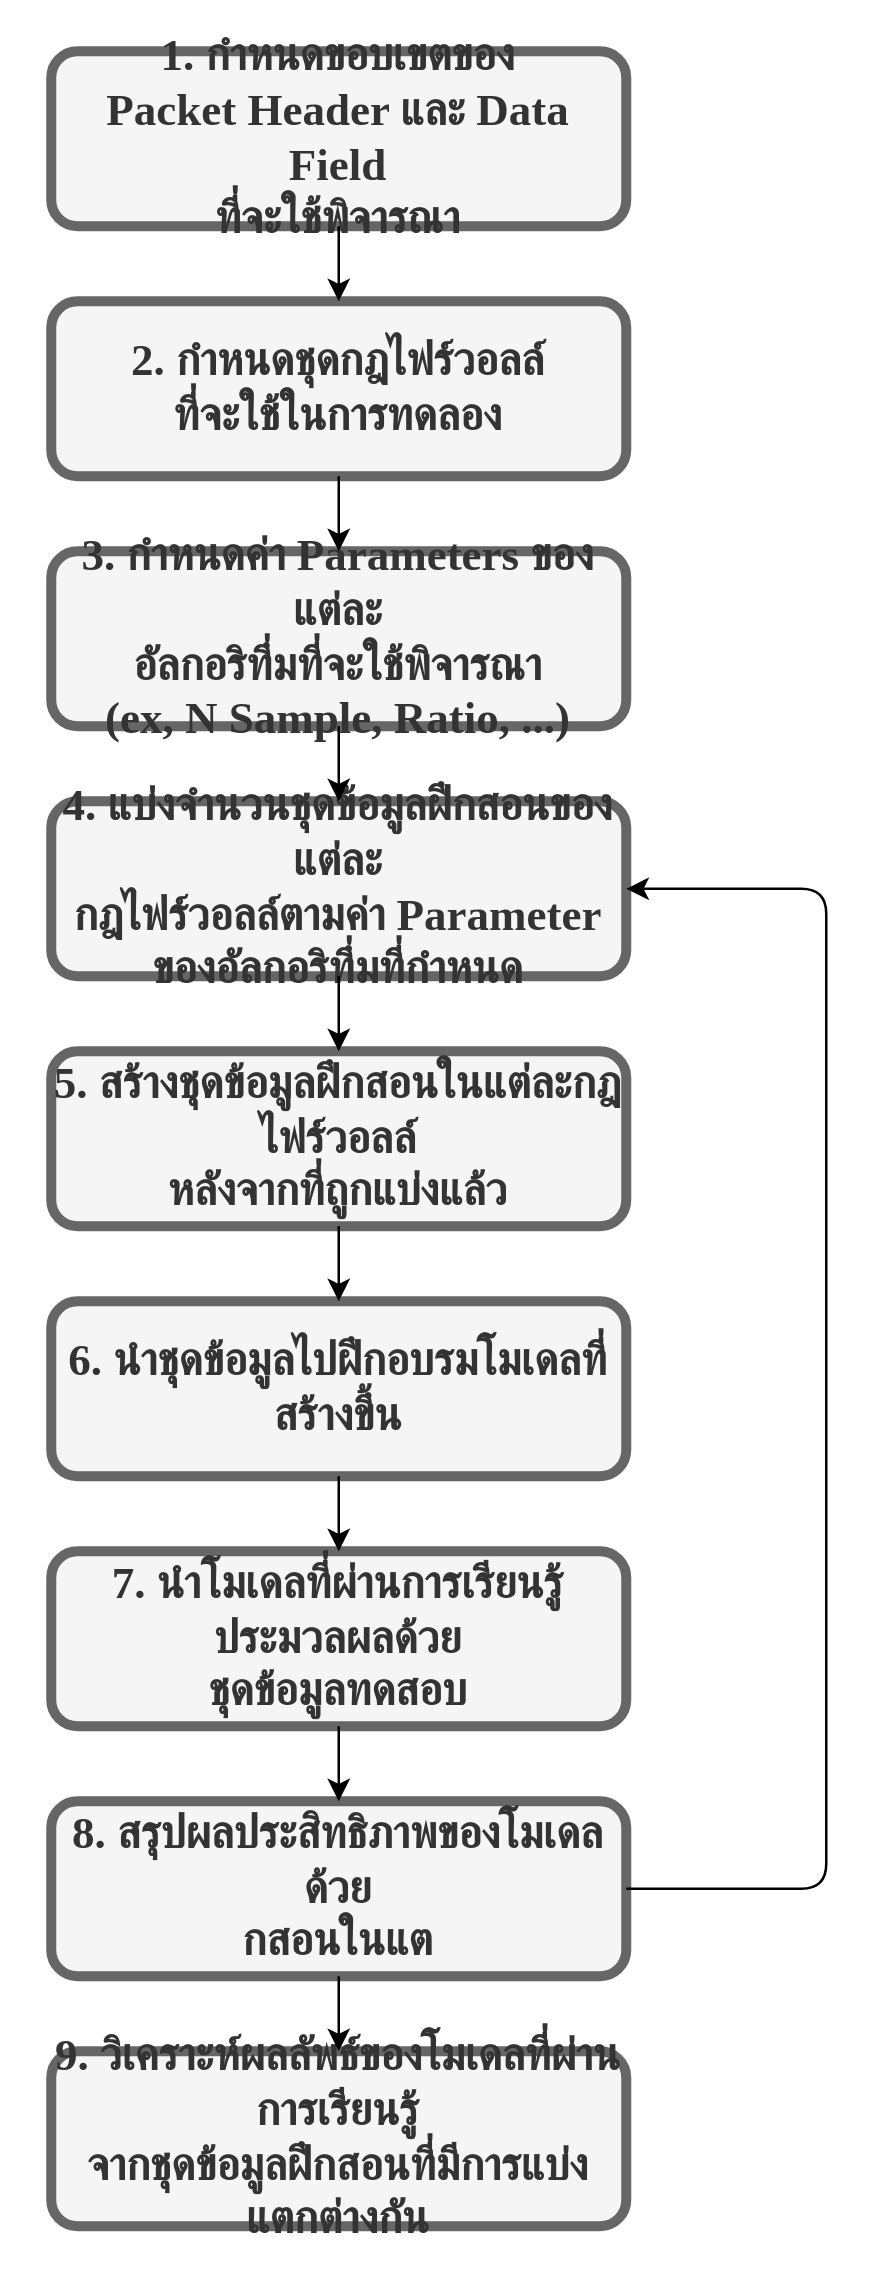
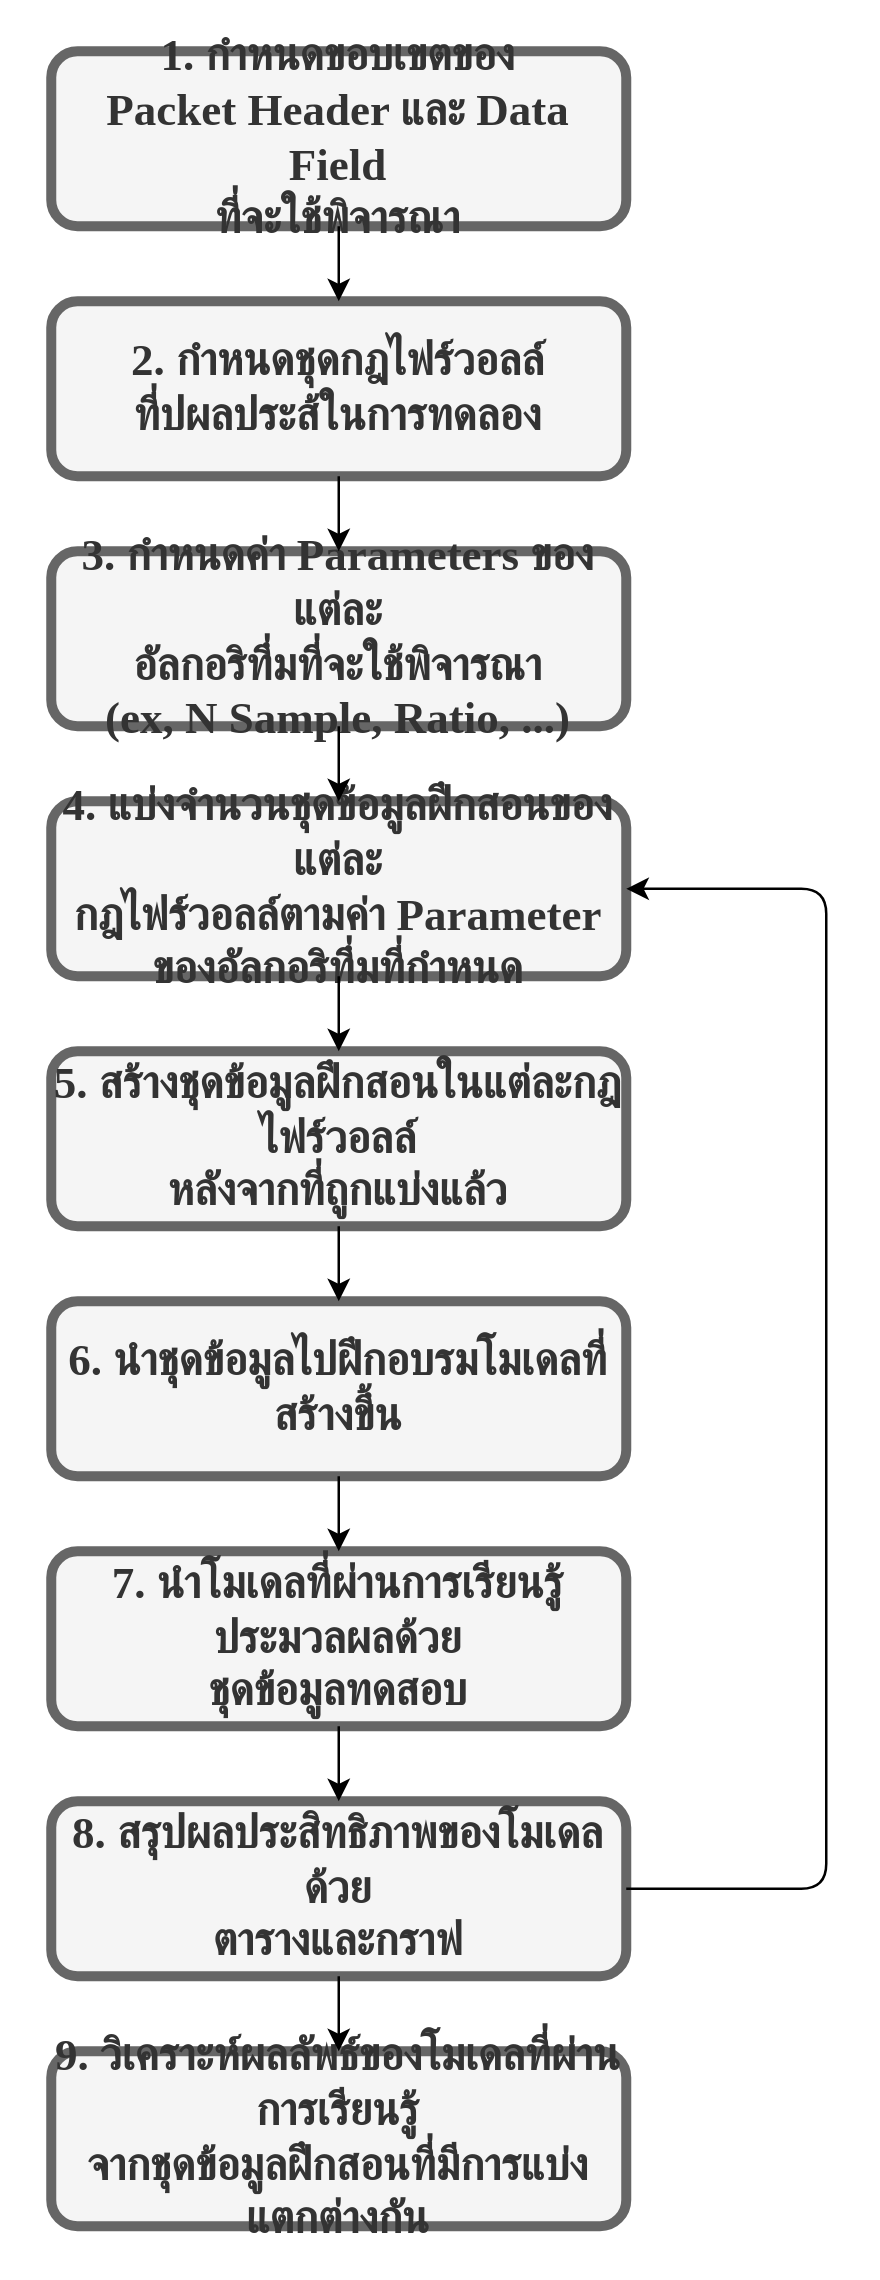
(339, 389) -> (339, 389)
(339, 1889) -> (339, 1889)
